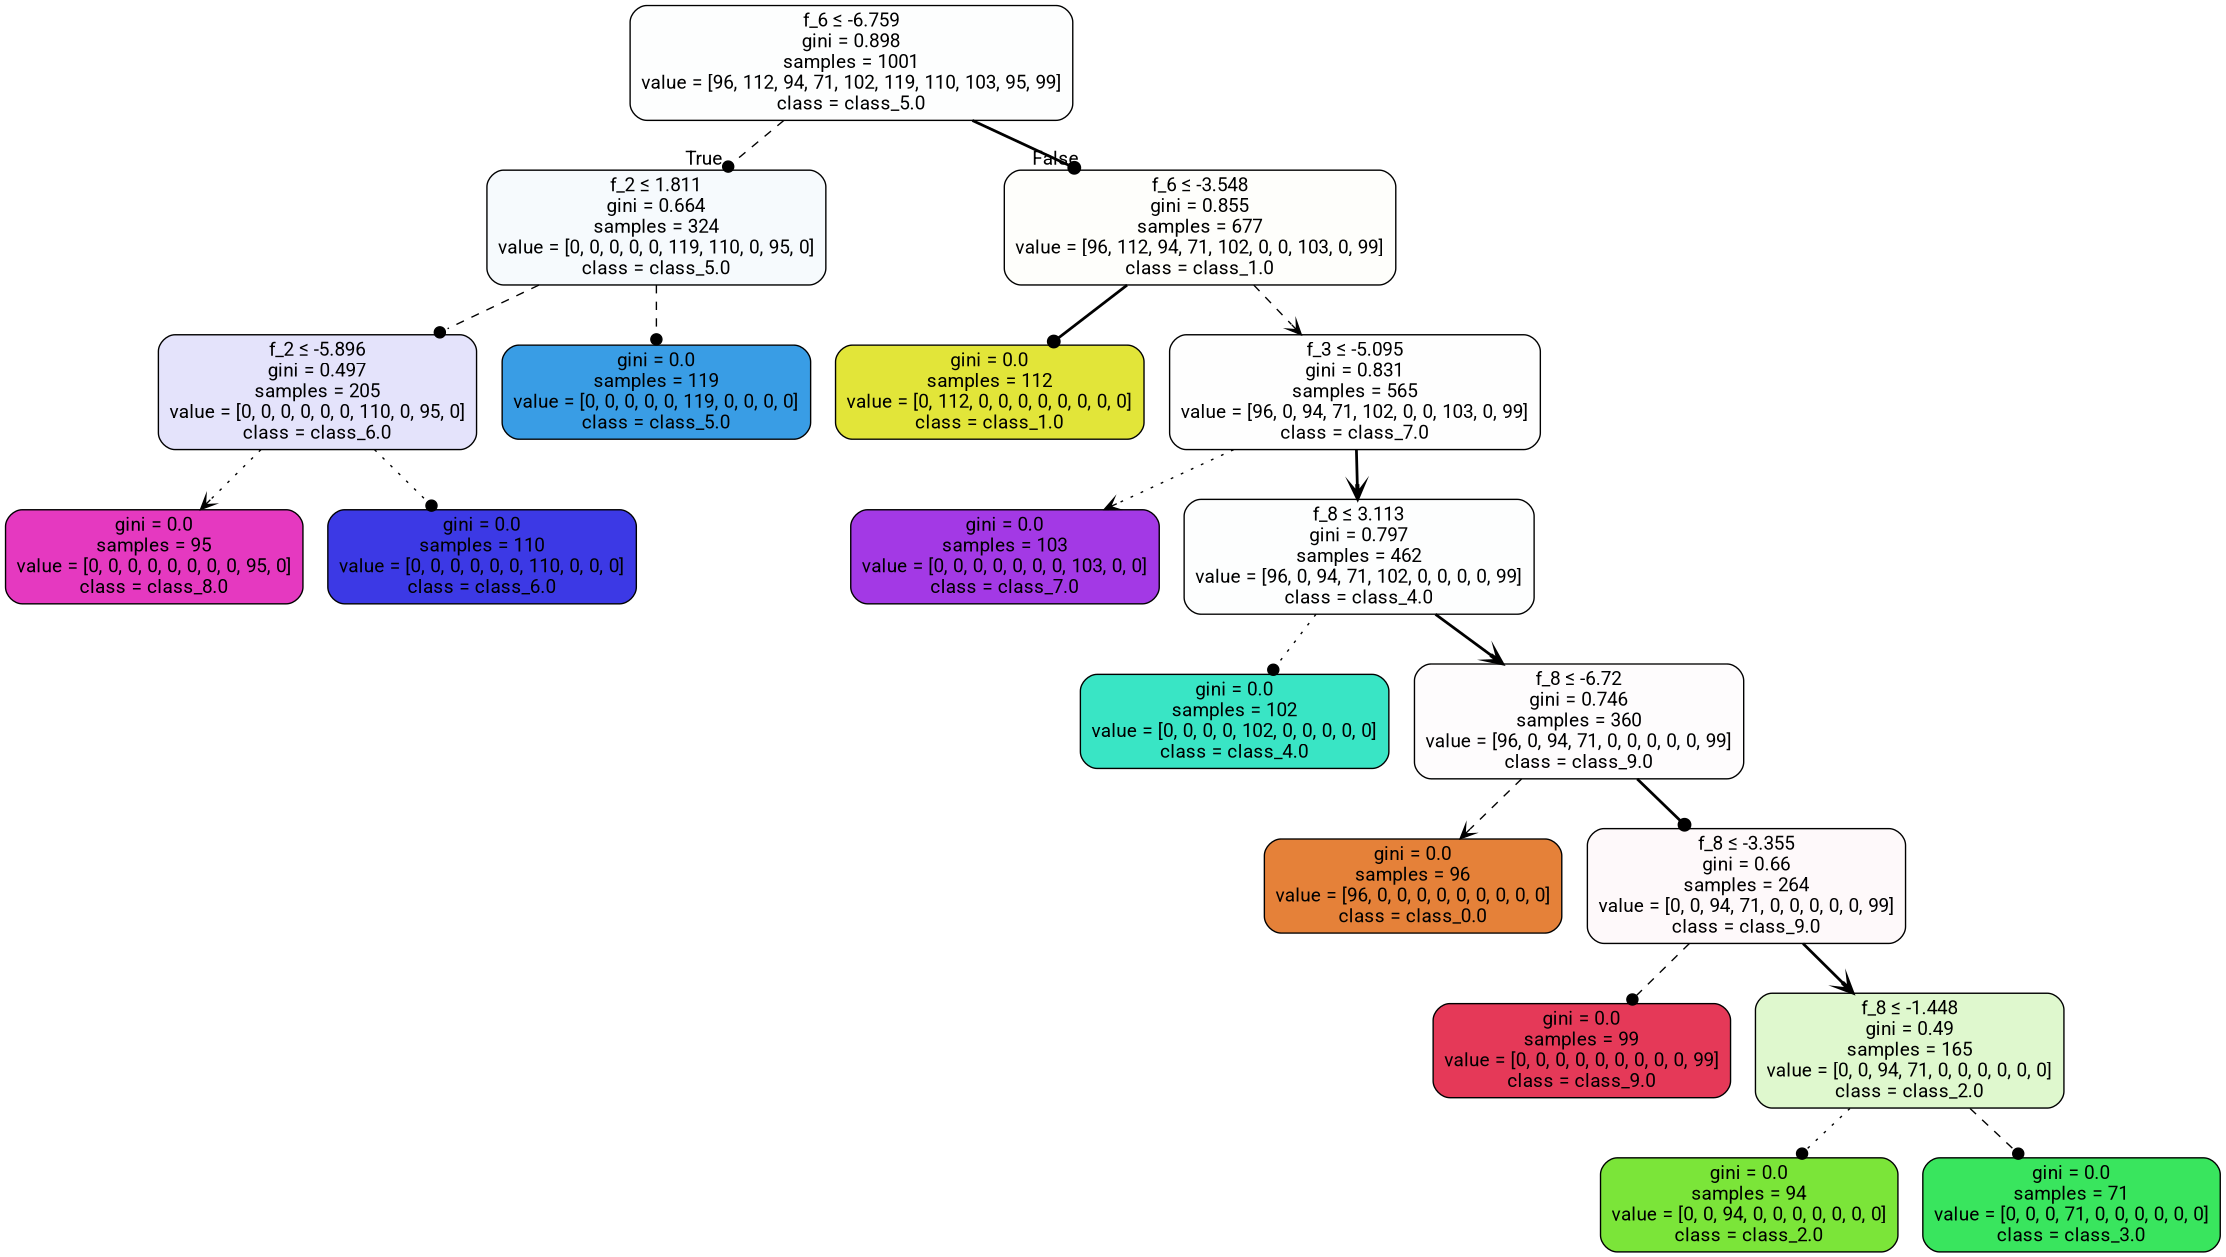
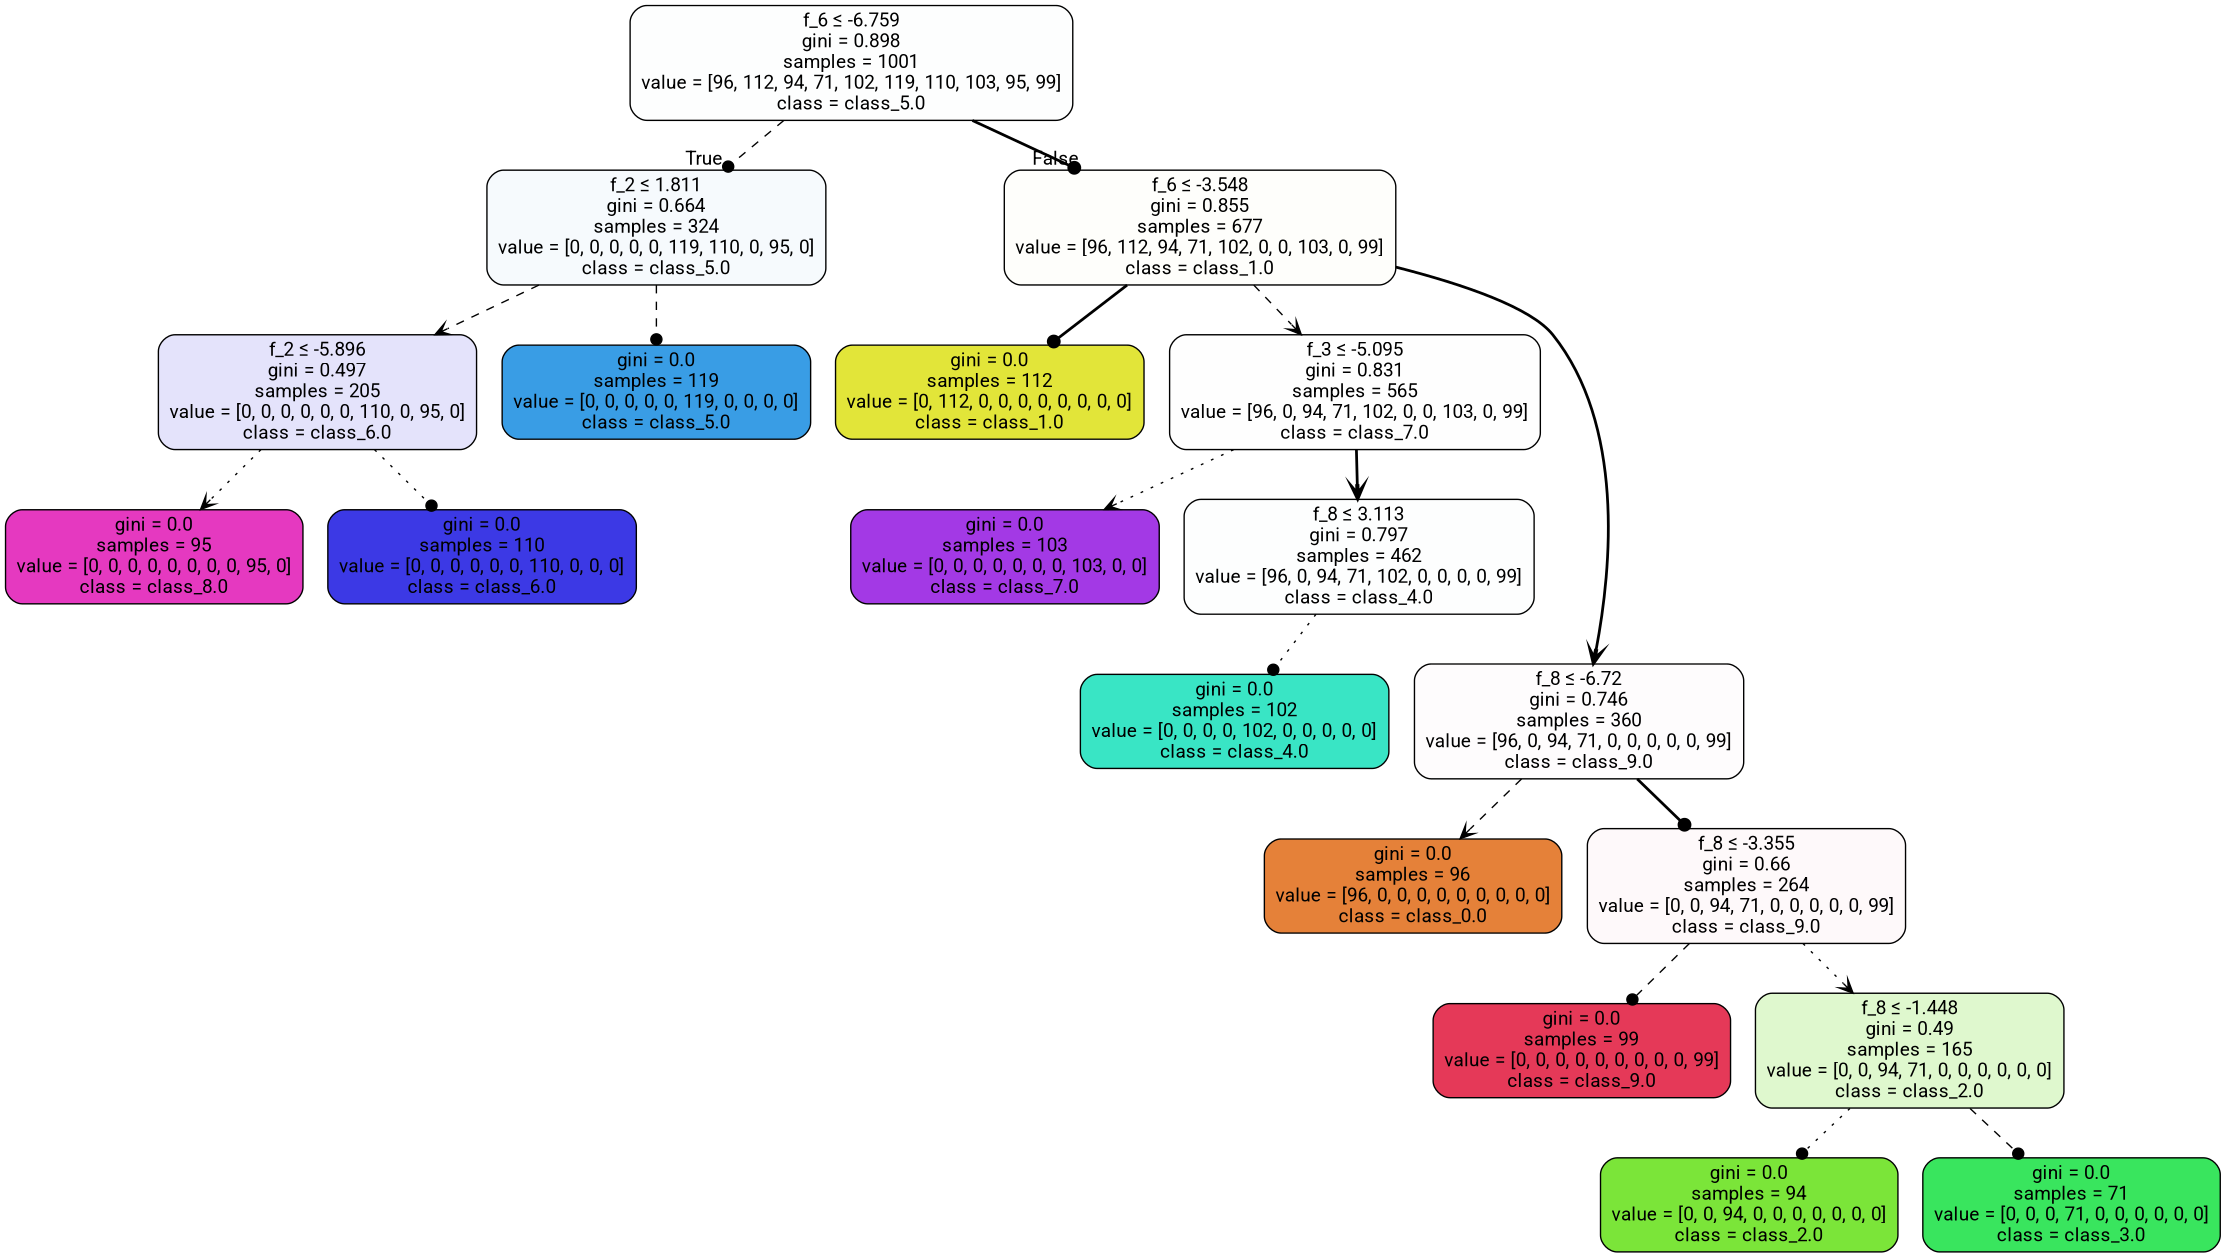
(493, 307) -> (493, 307)
(1463, 635) -> (1589, 403)
(1823, 963) -> (1823, 963)
